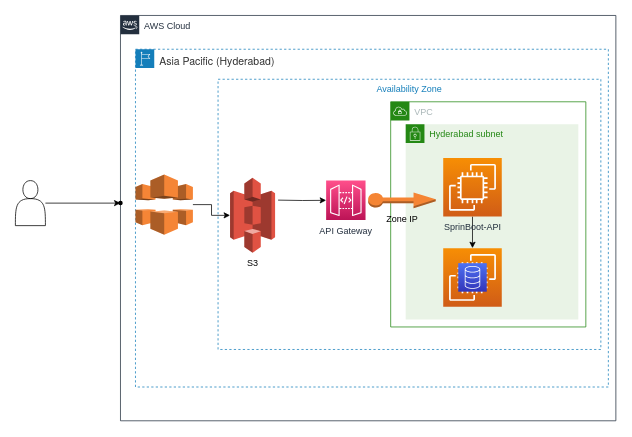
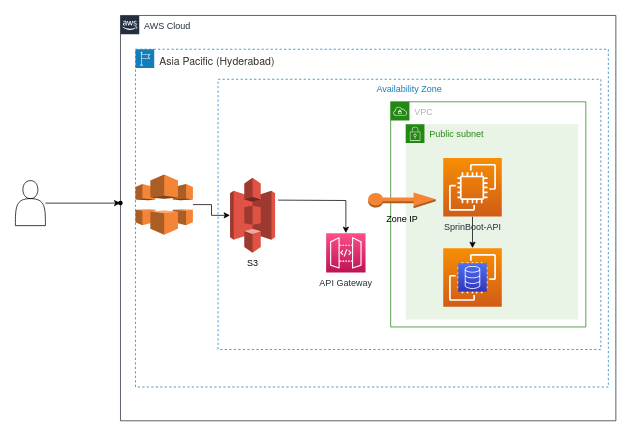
(469, 135) -> (459, 135)
(346, 200) -> (346, 253)
